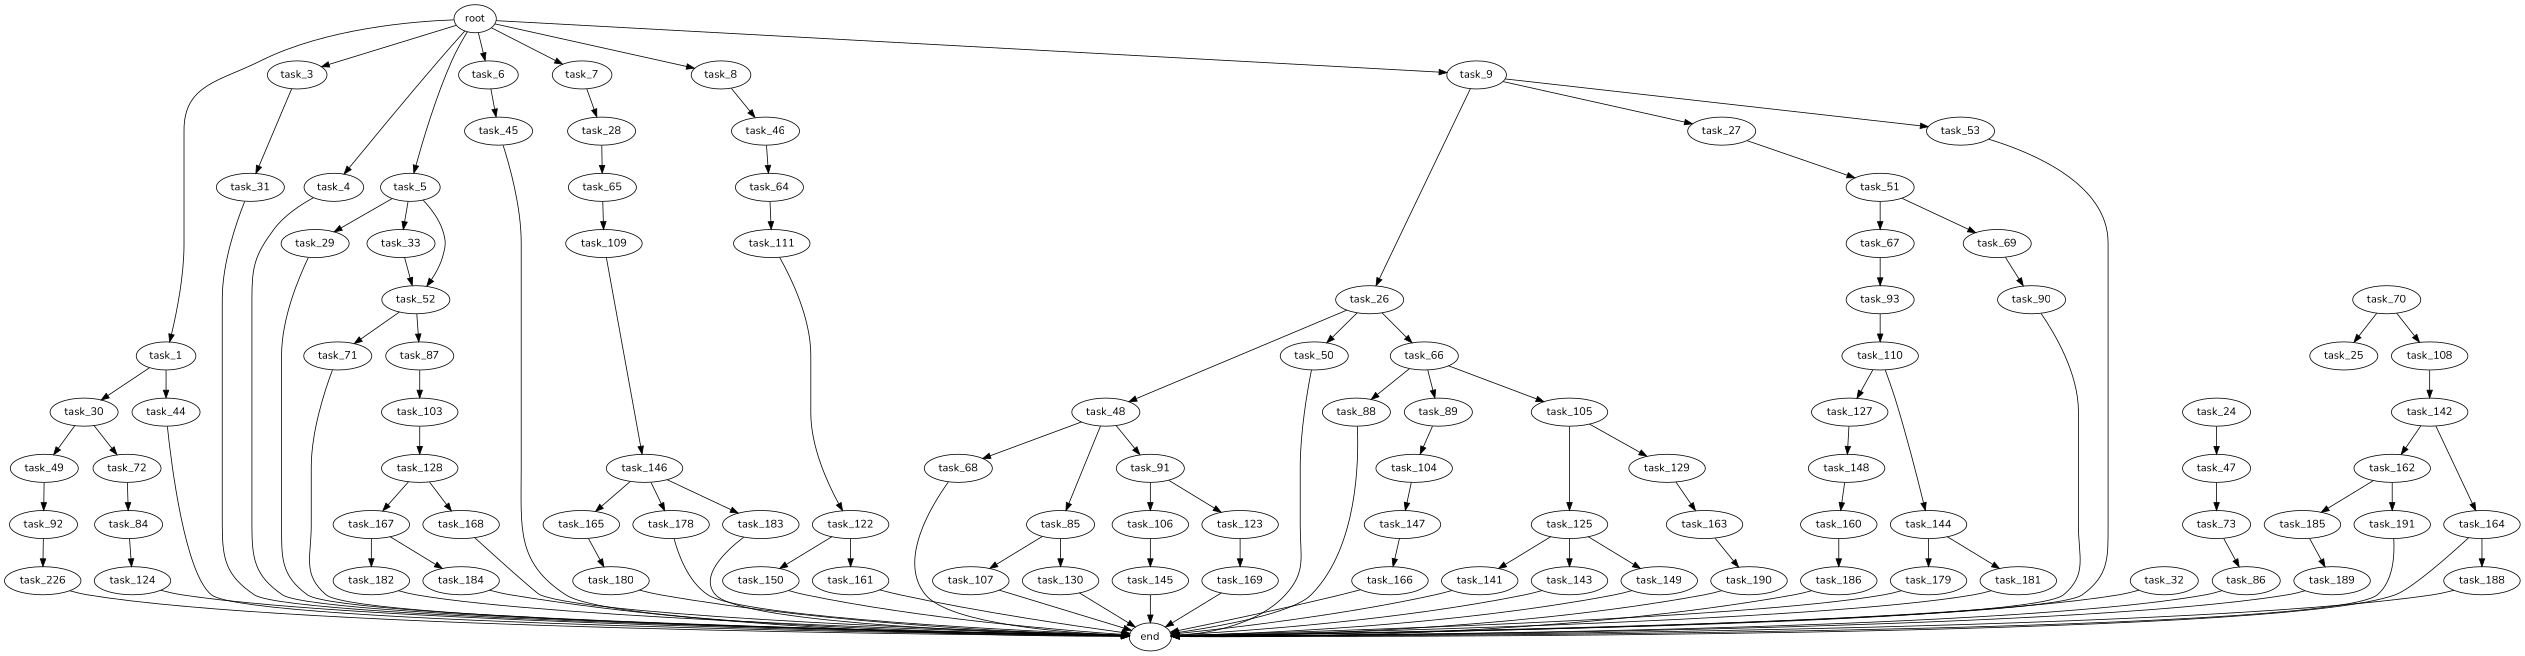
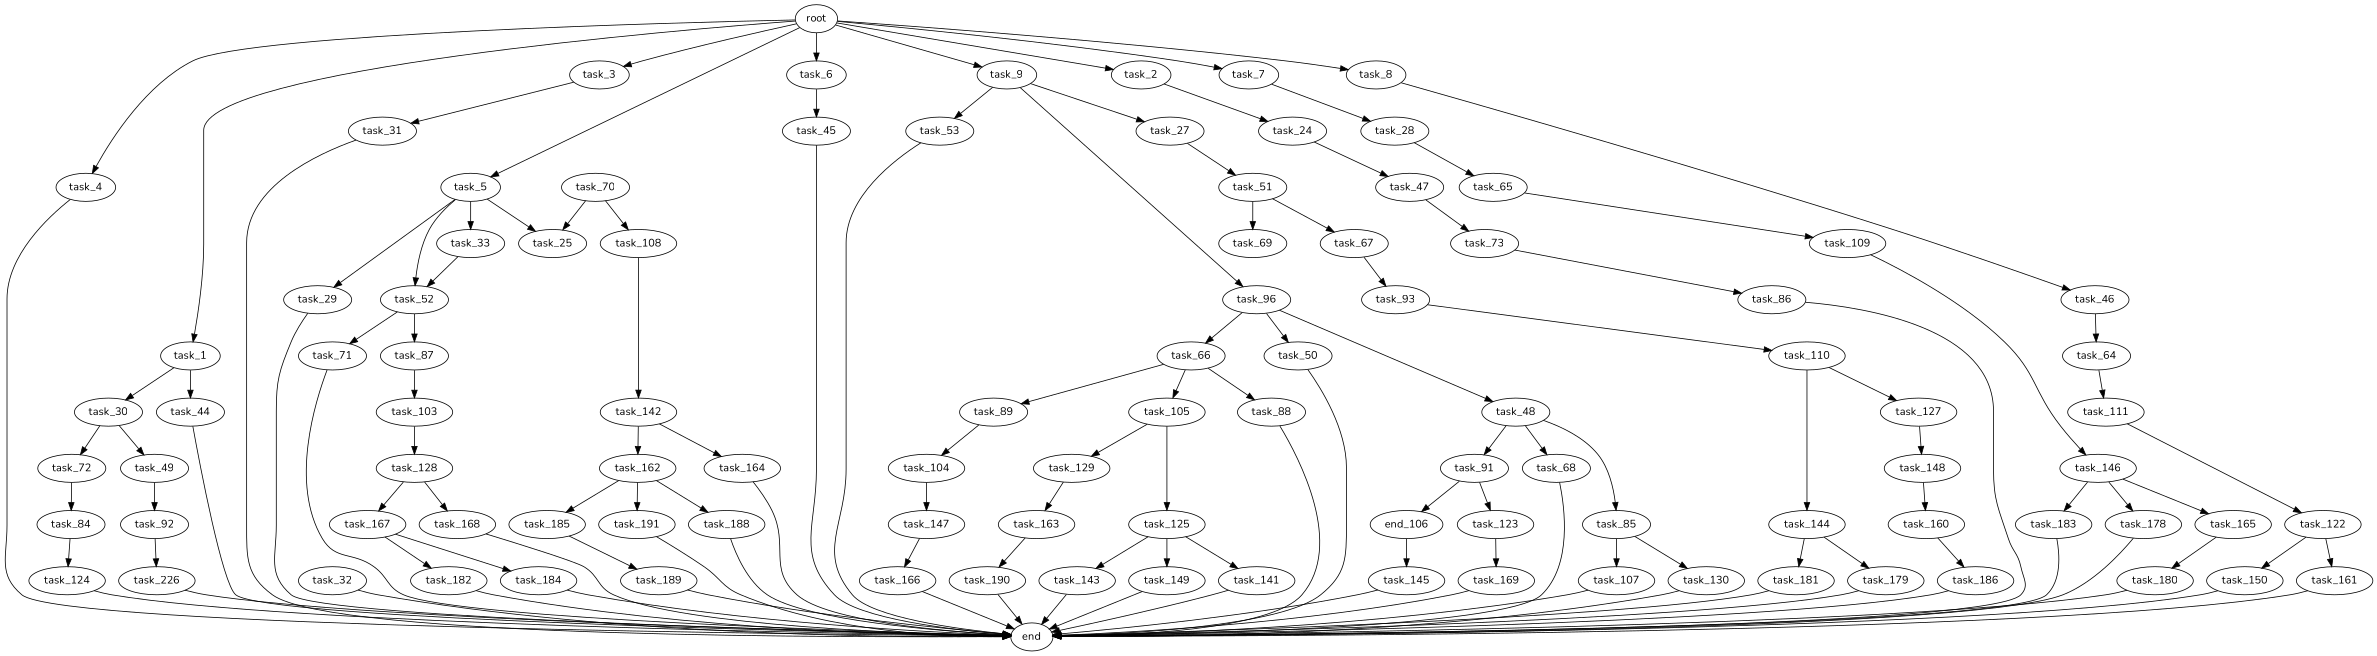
none -> (1141, 75)
none -> (508, 213)
(1370, 300) -> (1257, 300)
(2032, 300) -> none
(1150, 525) -> (1407, 525)
(2482, 549) -> (679, 494)
